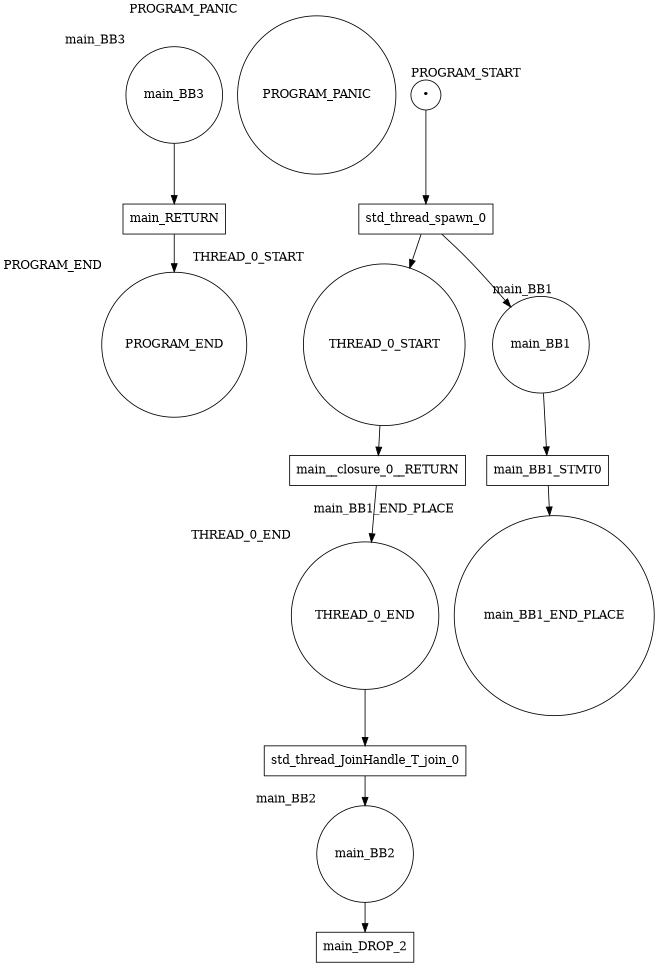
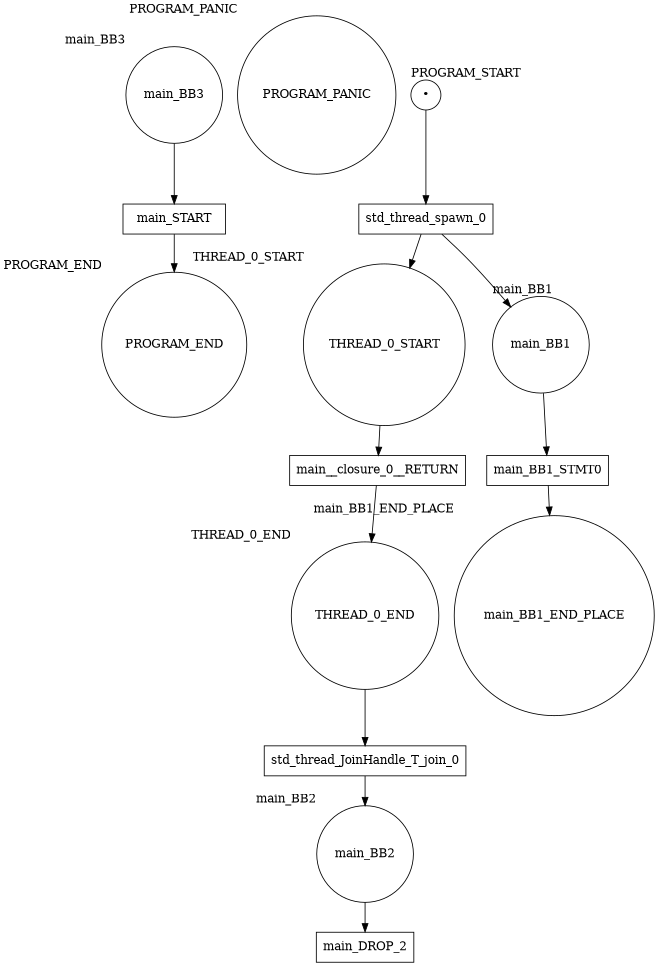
(174, 219) -> (174, 219)
